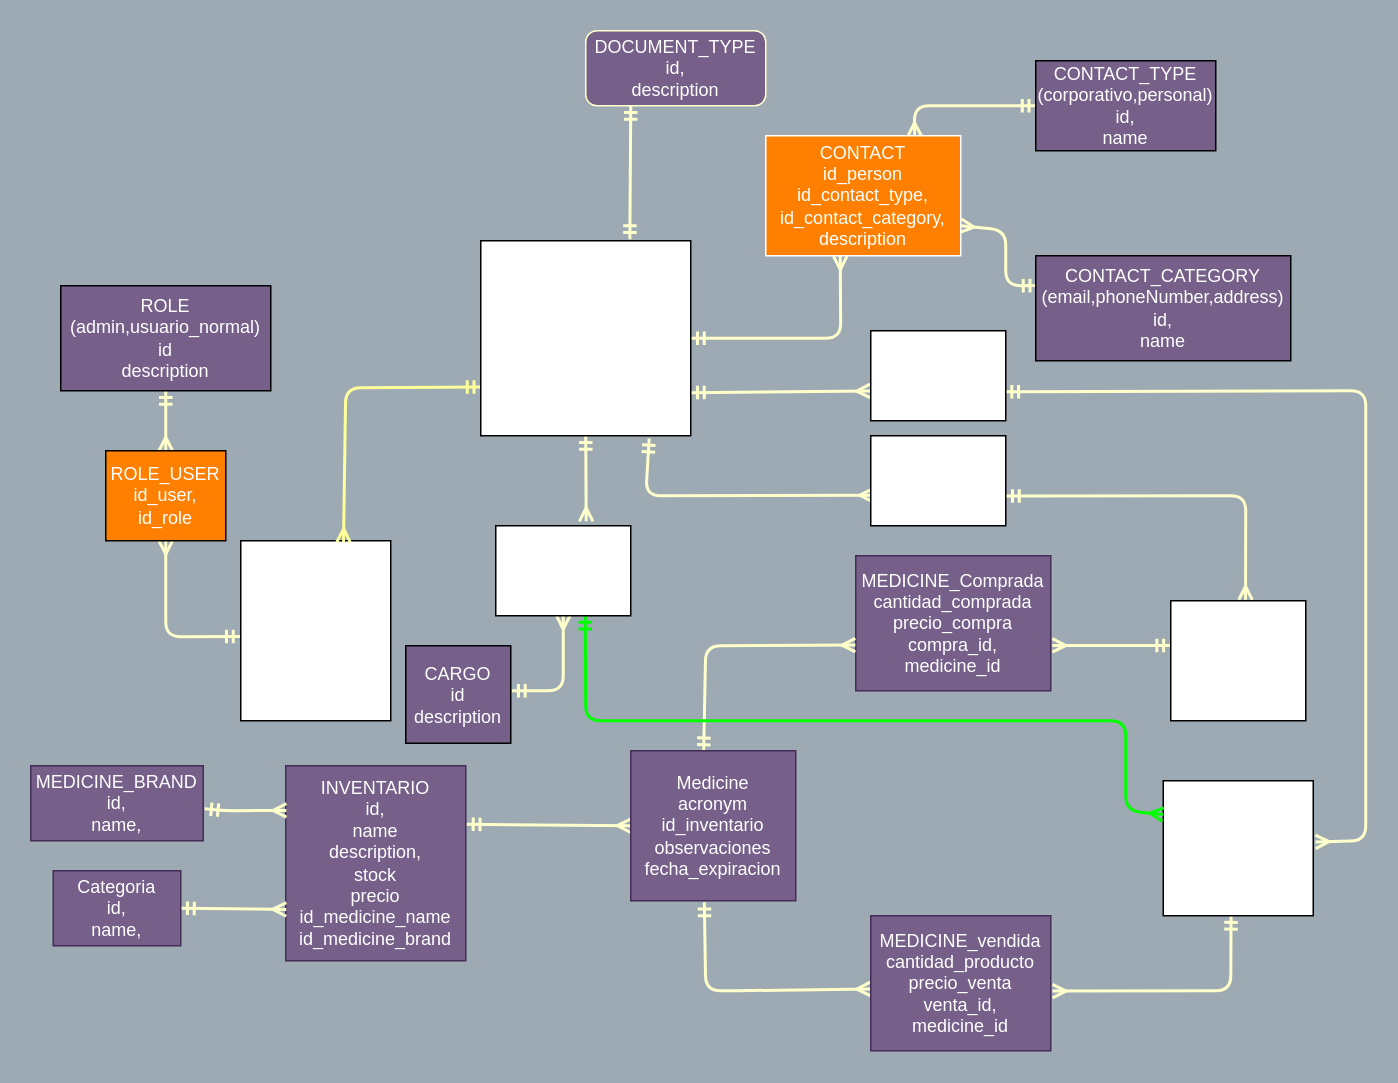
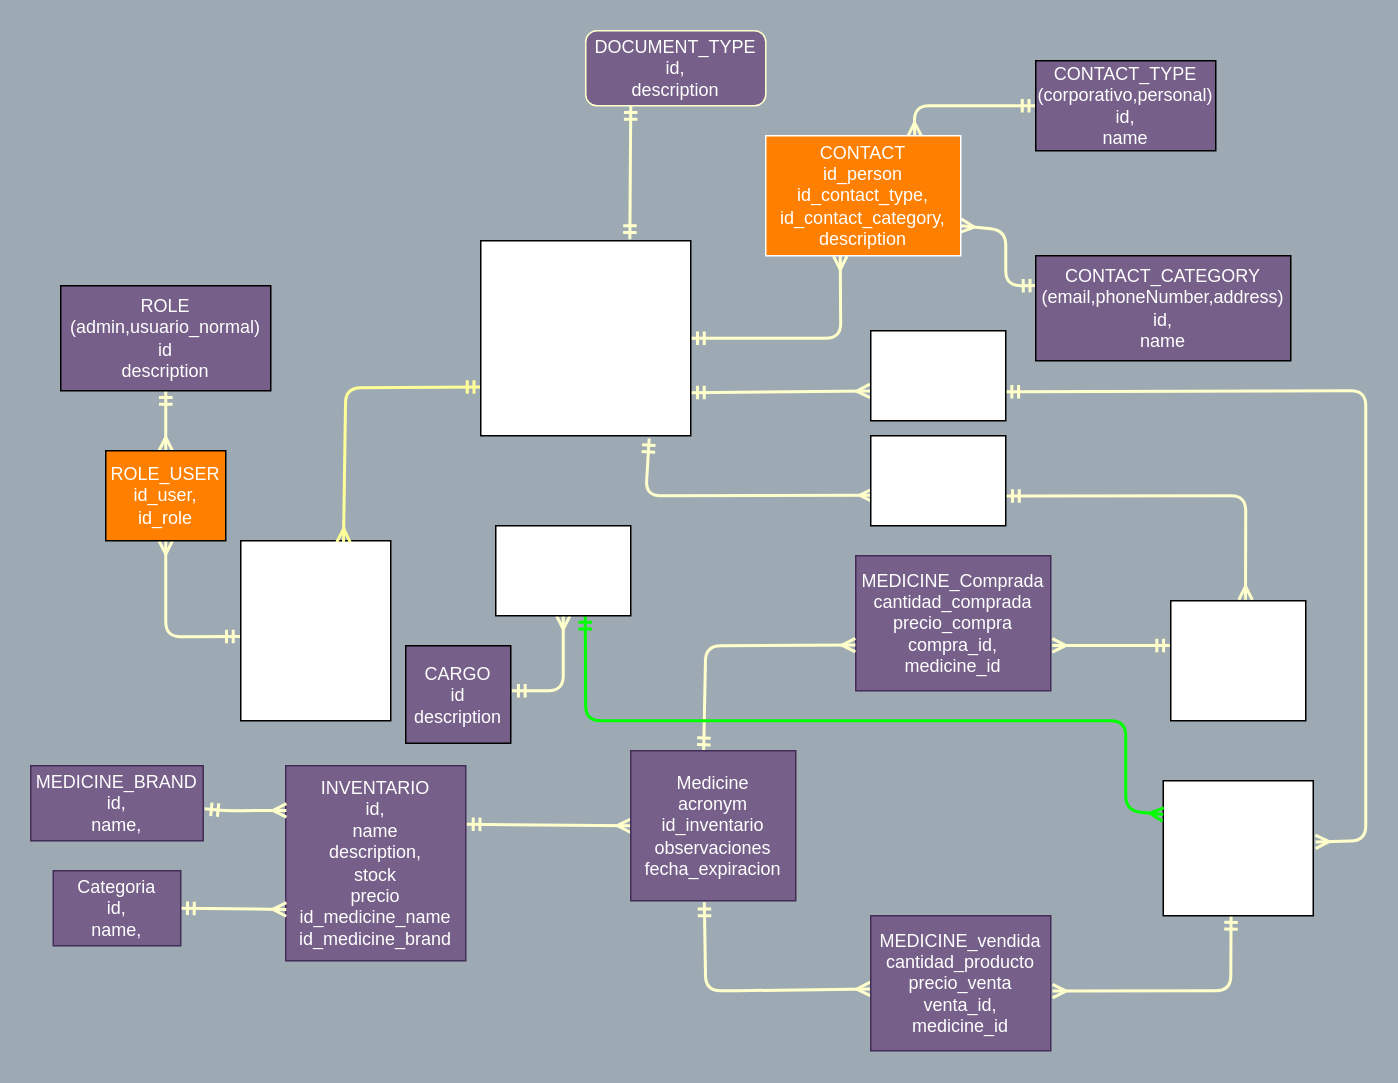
(586, 478) -> none
